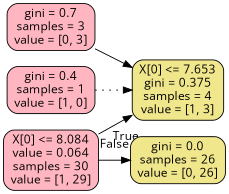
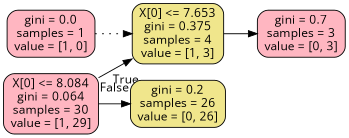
(110, 56) -> (236, 34)
(51, 90) -> (51, 34)
(51, 160) -> (51, 104)
(178, 160) -> (178, 104)
